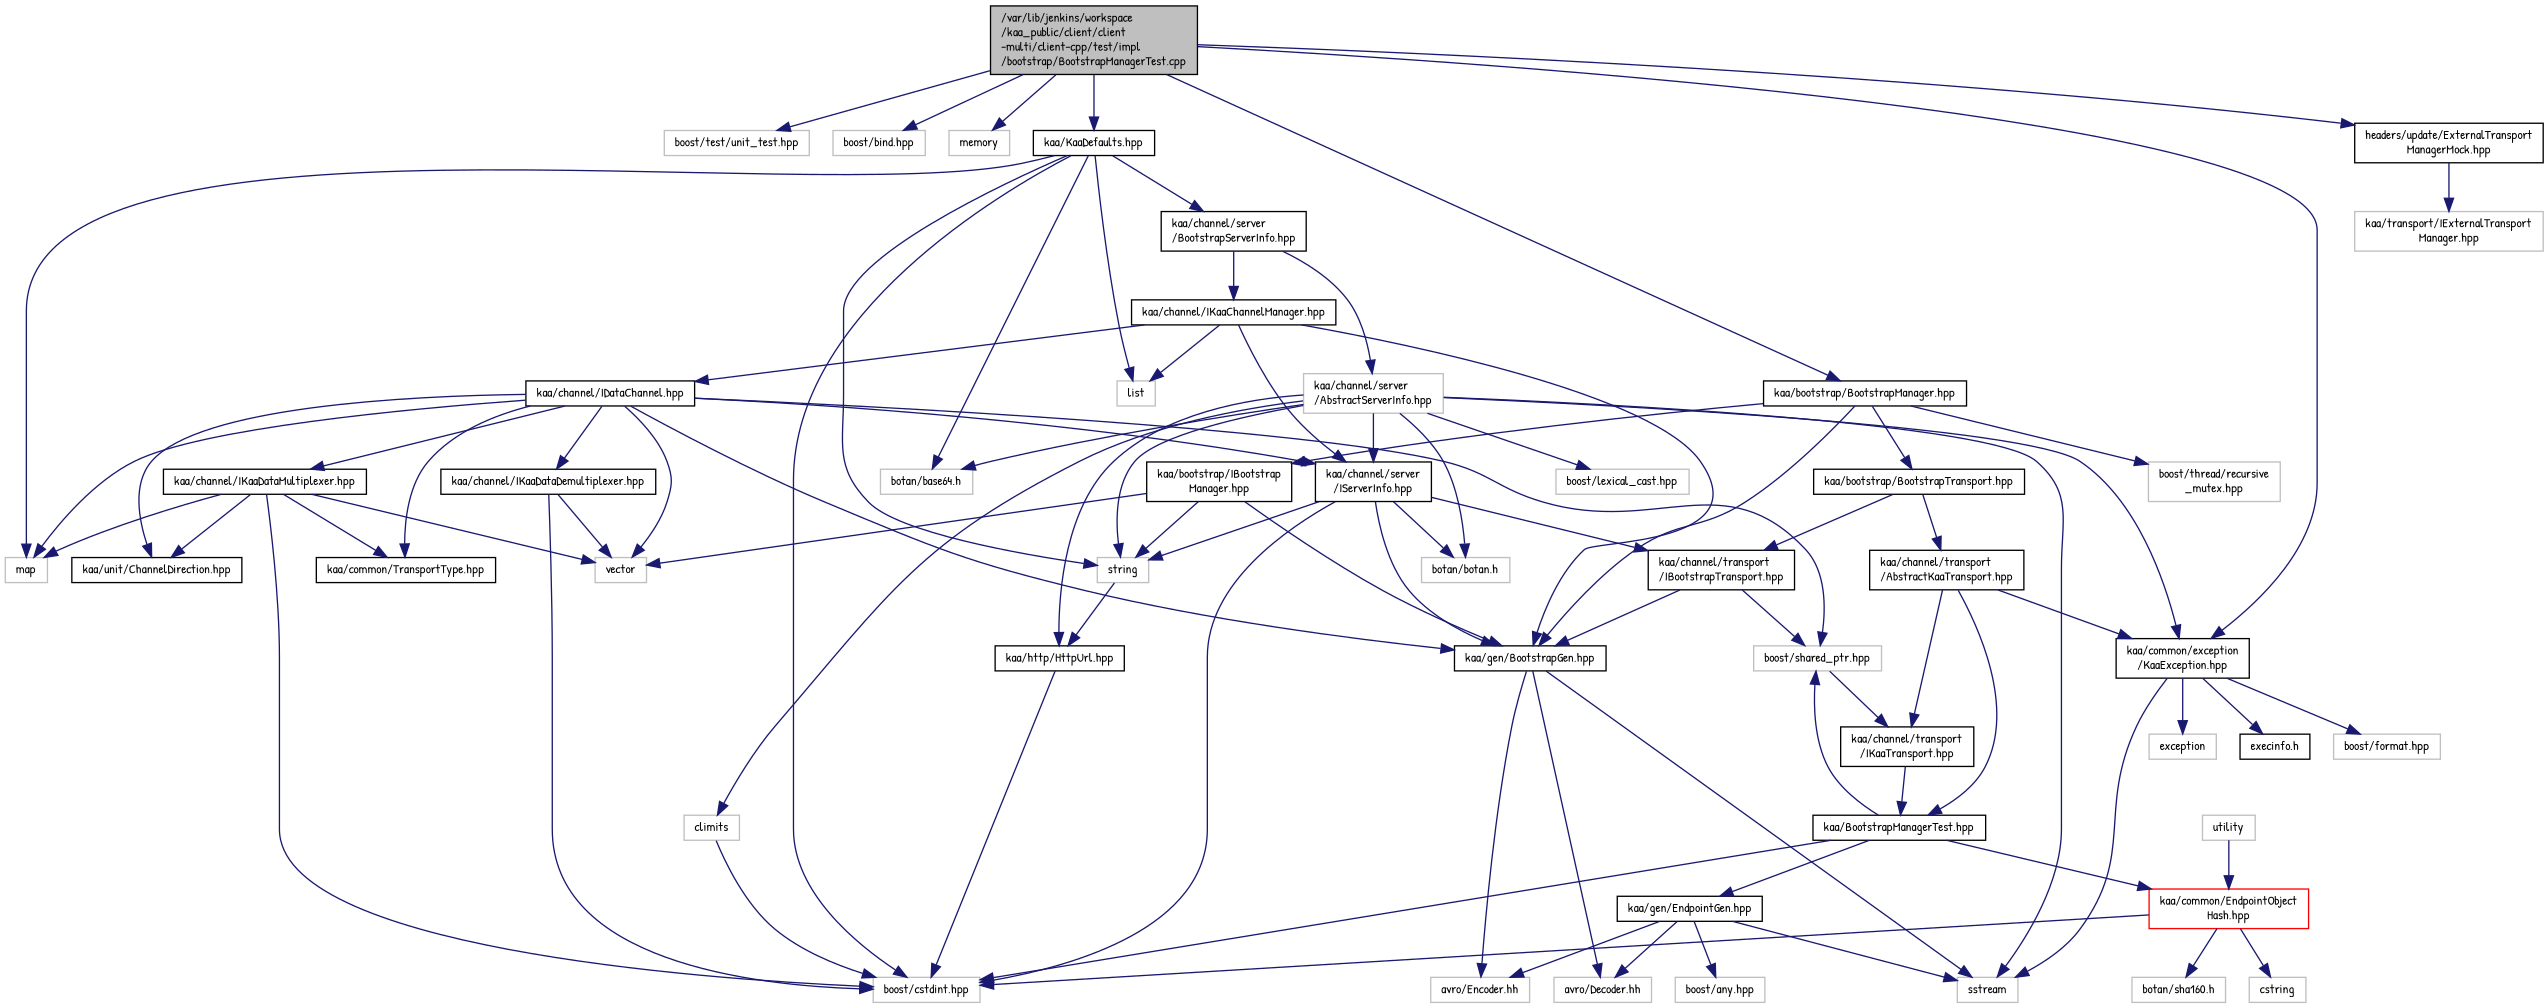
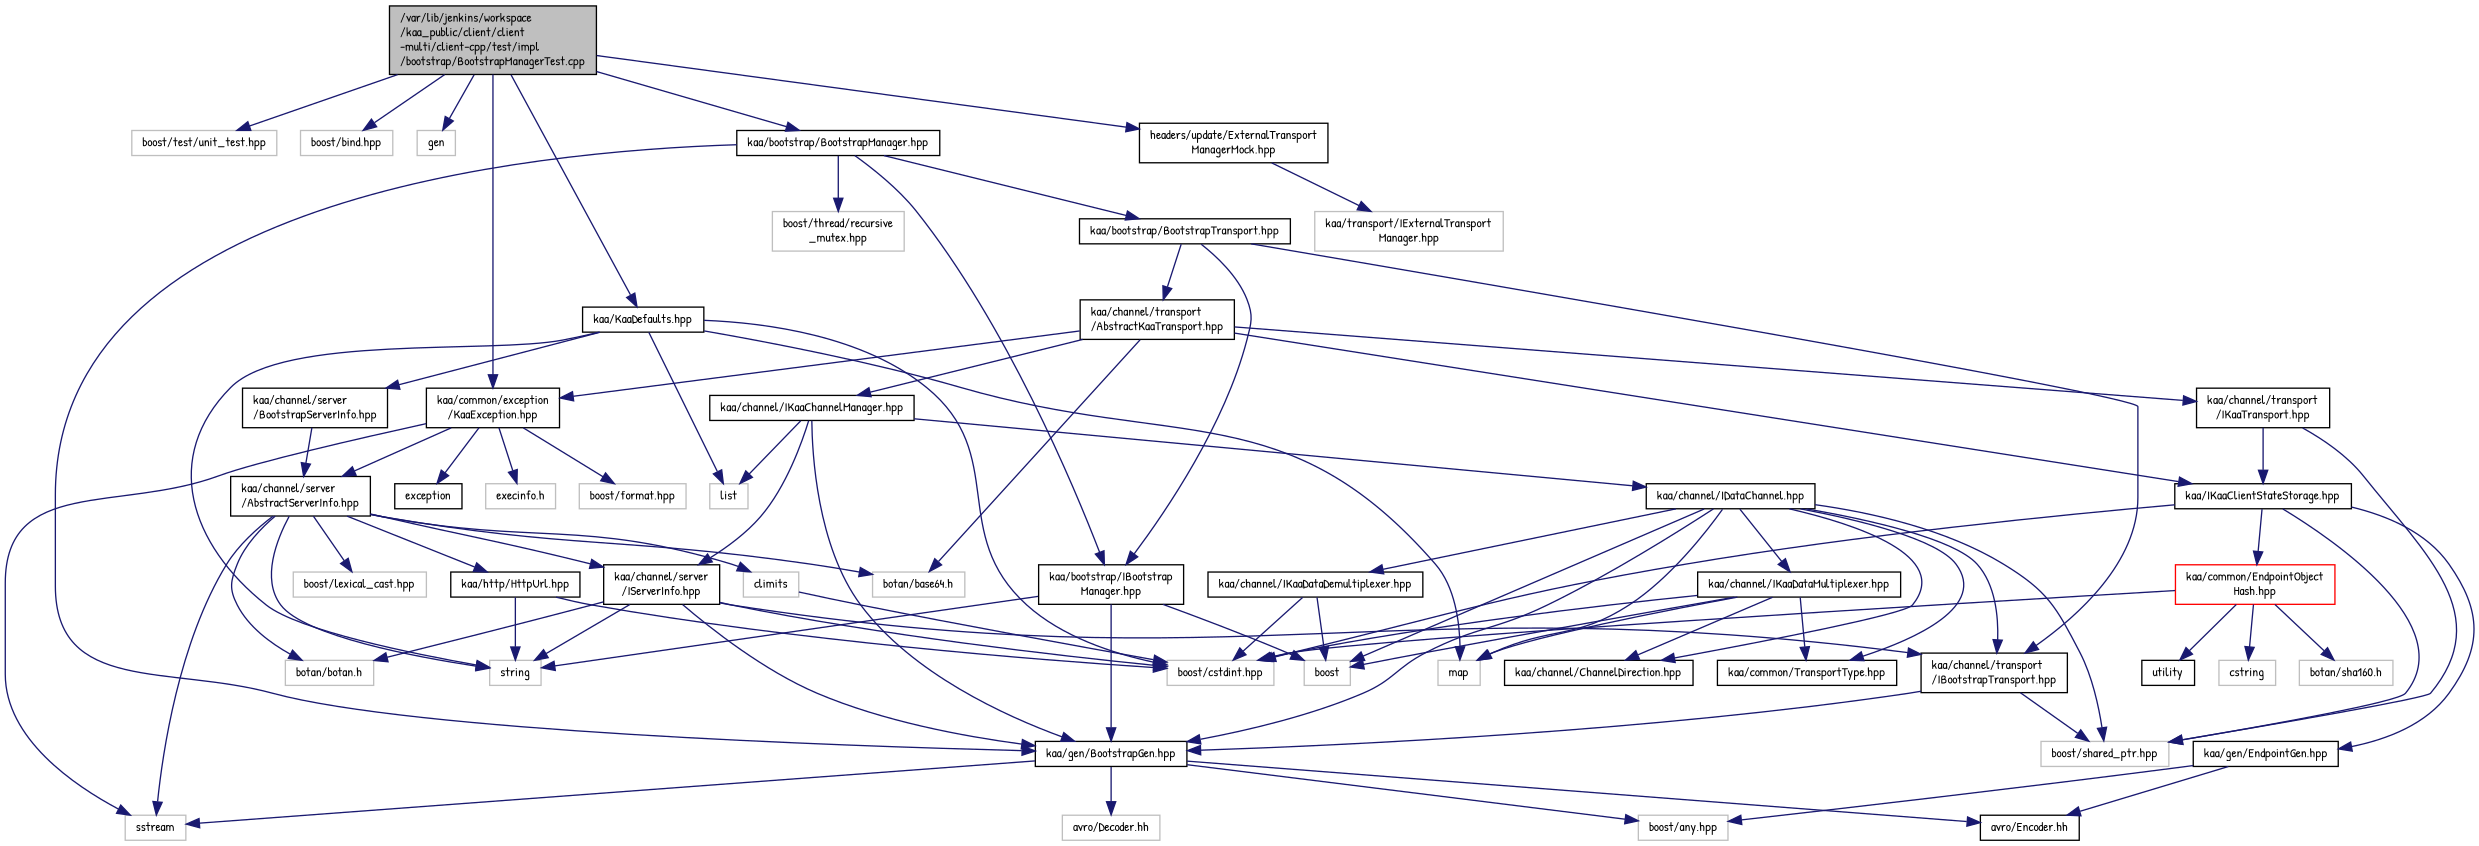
(979, 143) -> (436, 143)
(1234, 269) -> (977, 366)
(1013, 306) -> (1039, 451)
(1373, 393) -> (301, 496)
none -> (1225, 401)
(1060, 427) -> (1951, 547)
(2026, 446) -> (403, 449)
(157, 570) -> (1599, 673)
(621, 570) -> (1327, 673)
(1095, 609) -> (515, 616)
(1854, 694) -> (2450, 660)
(2183, 747) -> (428, 496)
(2275, 747) -> (521, 496)
none -> (1406, 792)
(1899, 828) -> (2263, 496)
(2229, 828) -> (2168, 673)
(2229, 858) -> (2213, 628)
(1662, 935) -> none
(1838, 949) -> none
(1480, 990) -> (2030, 828)
